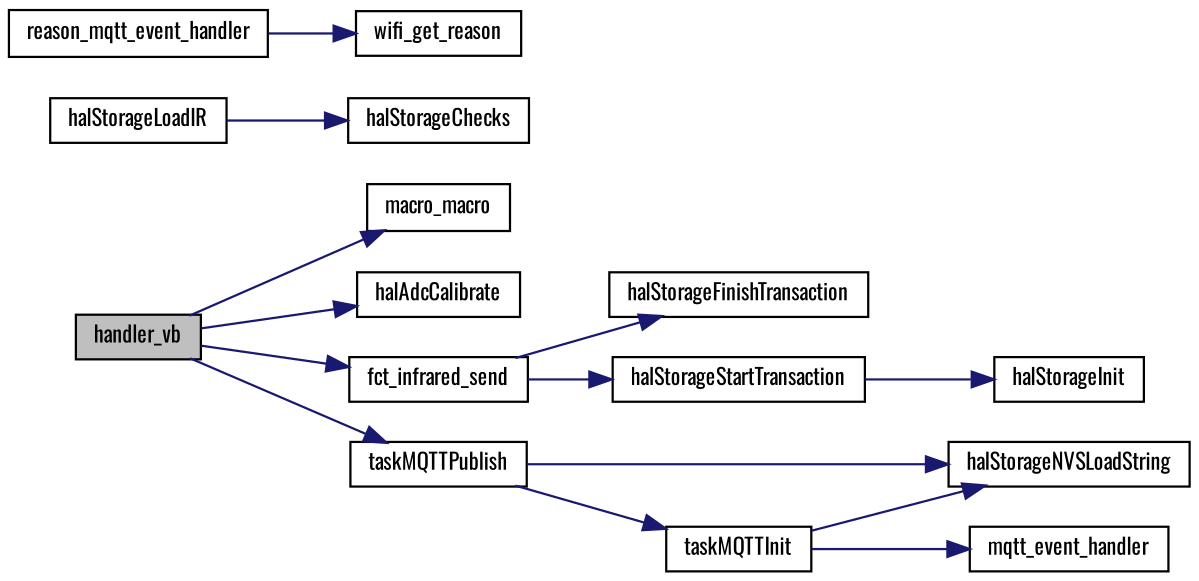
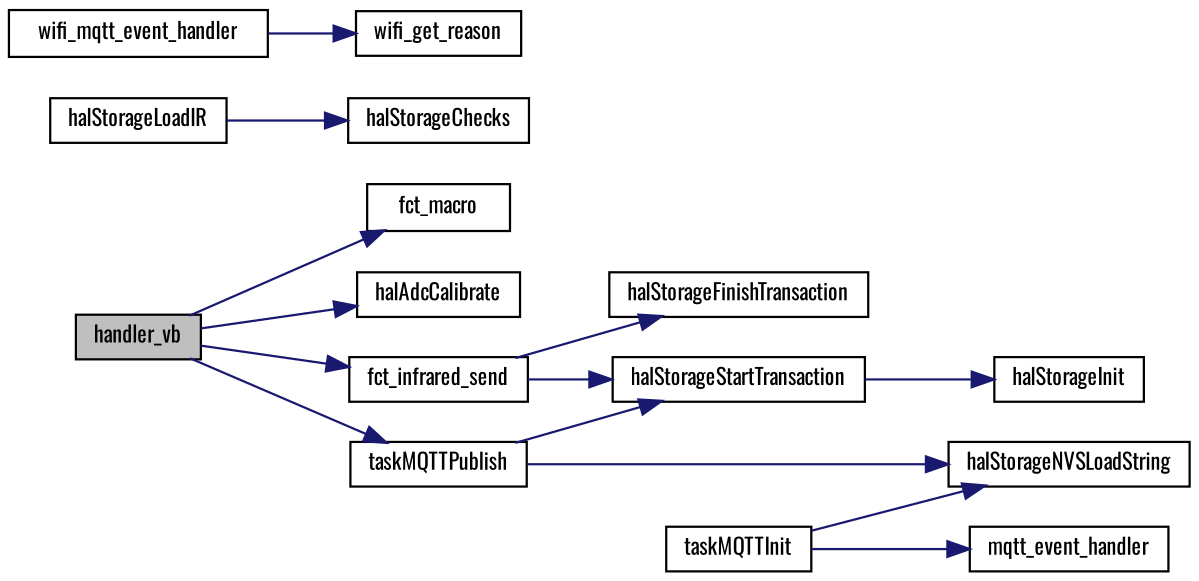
(138, 33) -> (138, 33)
(439, 208) -> (439, 208)
(580, 504) -> (578, 425)
